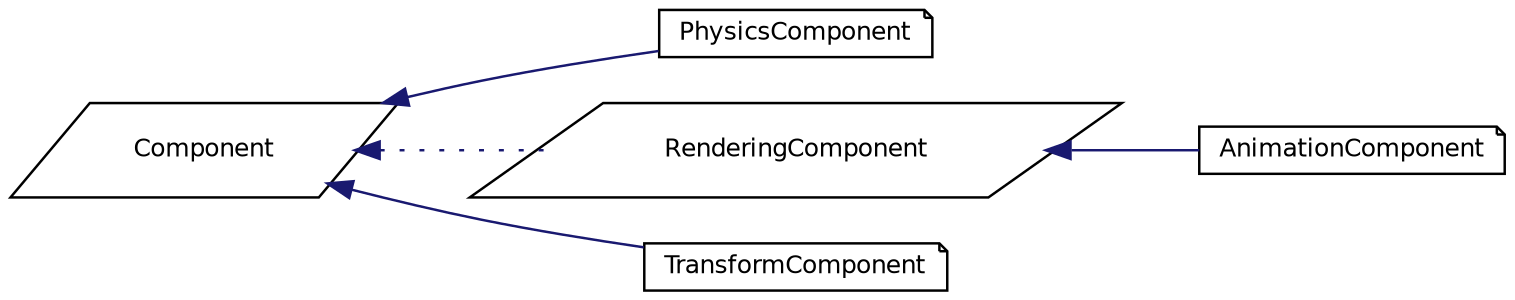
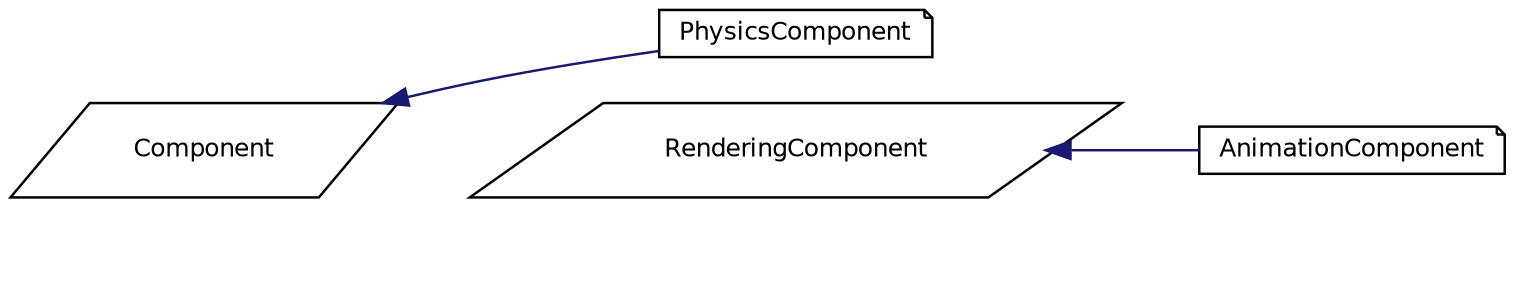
(462, 150) -> none
(796, 267) -> none
